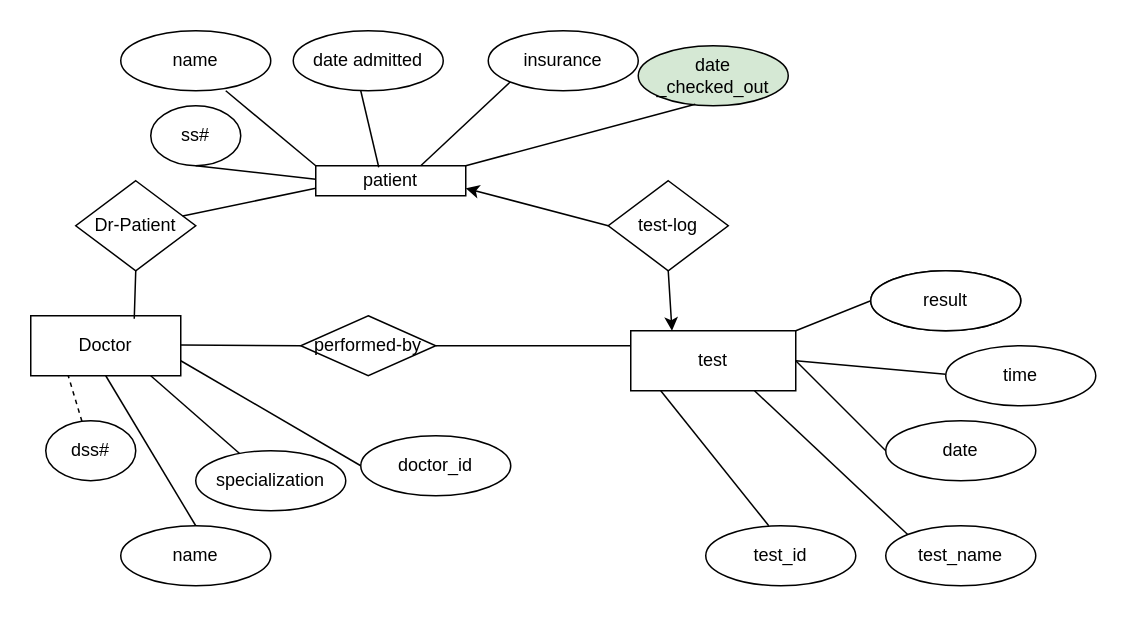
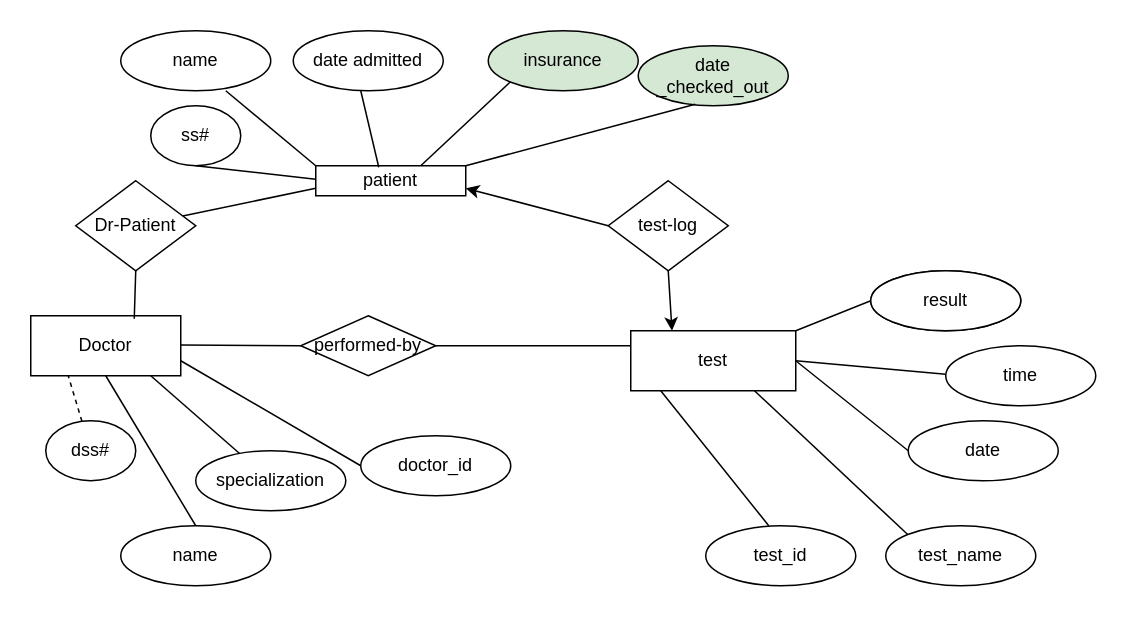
(563, 61) -> (563, 61)
(961, 451) -> (983, 451)
